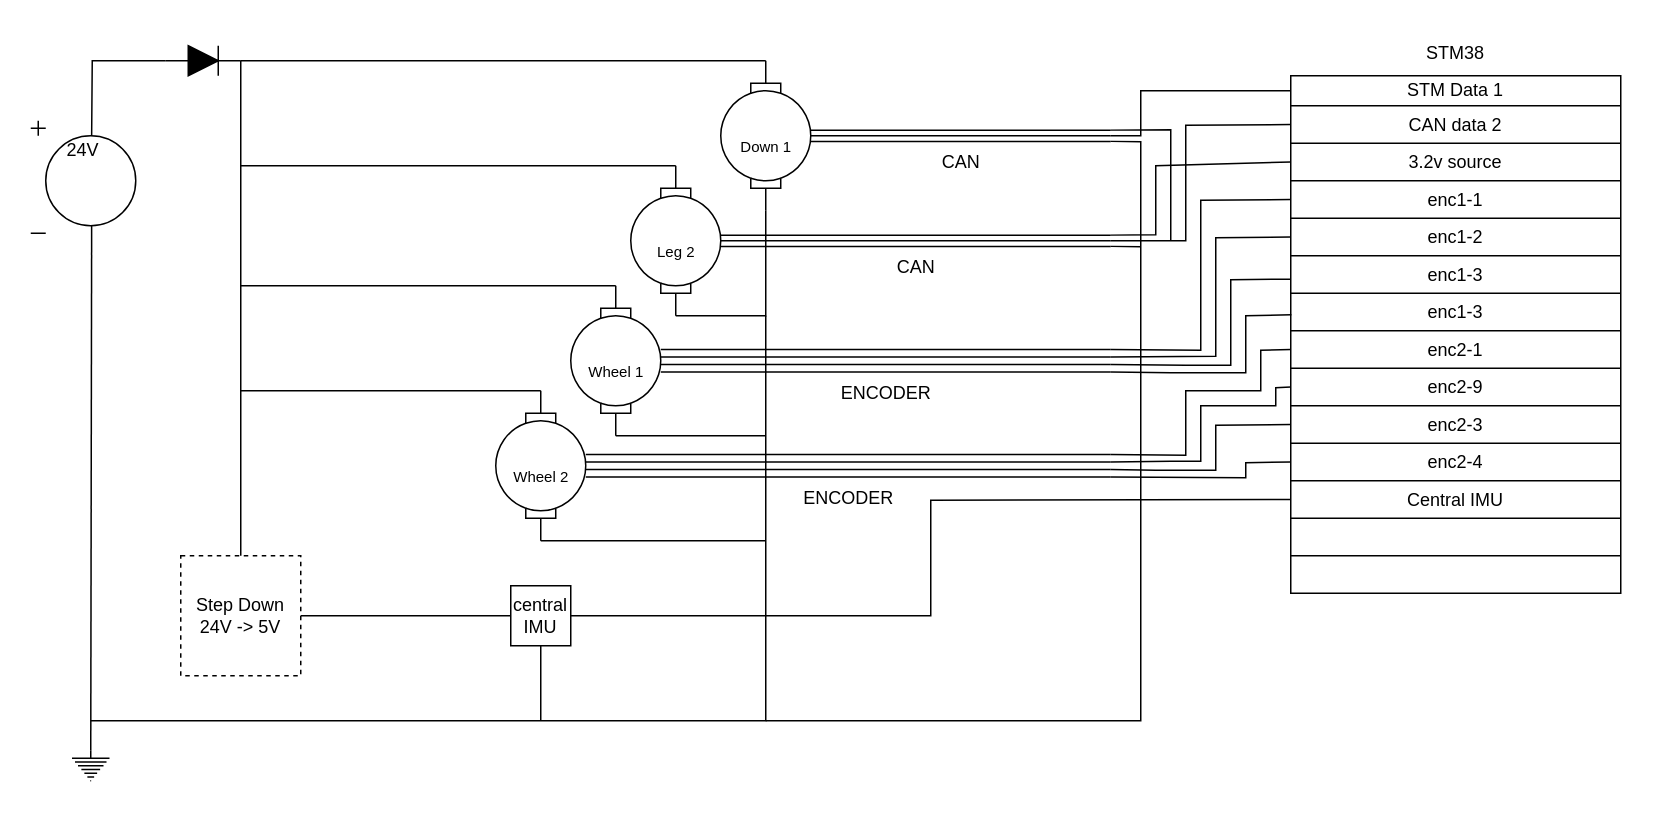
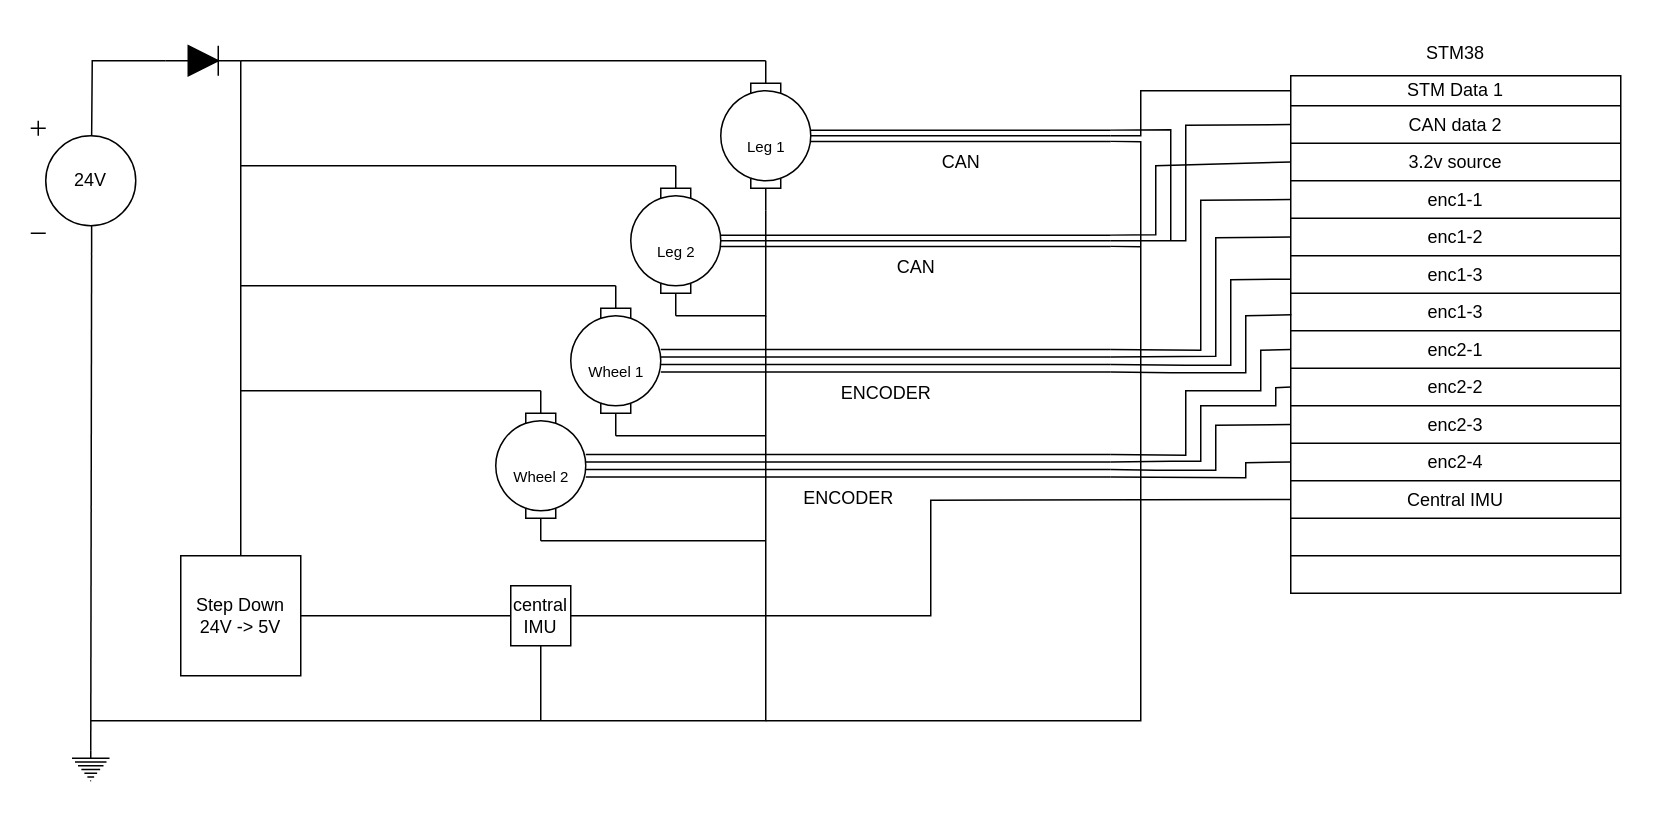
(767, 136) -> (767, 136)
(83, 151) -> (91, 181)
(1456, 388) -> (1456, 388)
(241, 616) -> (241, 616)
